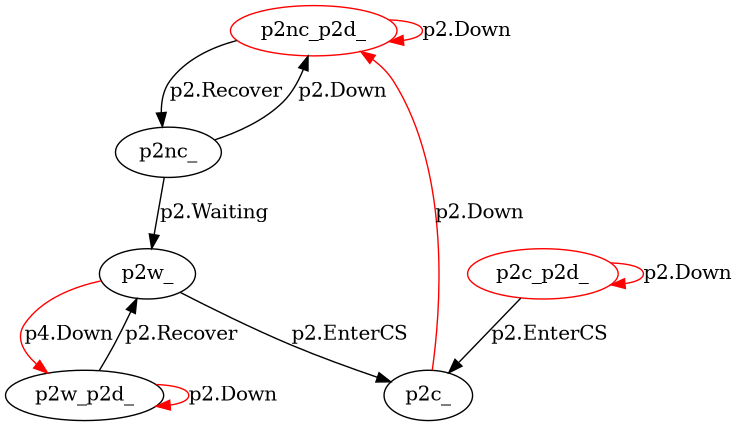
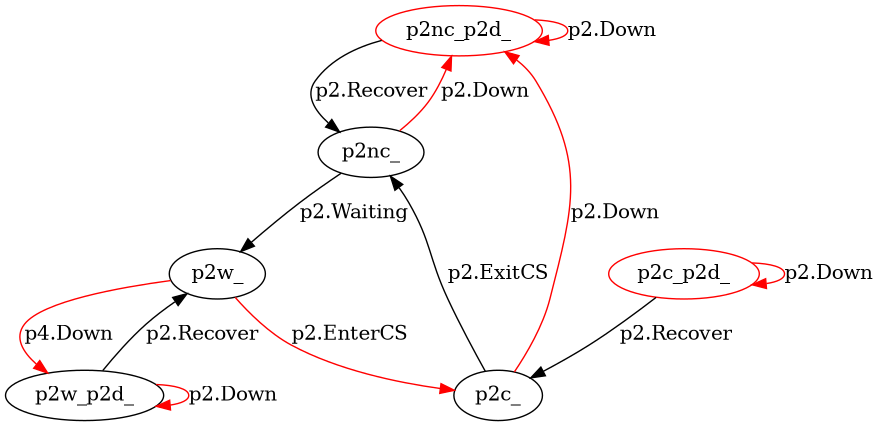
(268, 115) -> (427, 103)
none -> (440, 280)
(550, 335) -> (676, 335)
(277, 339) -> (329, 362)
